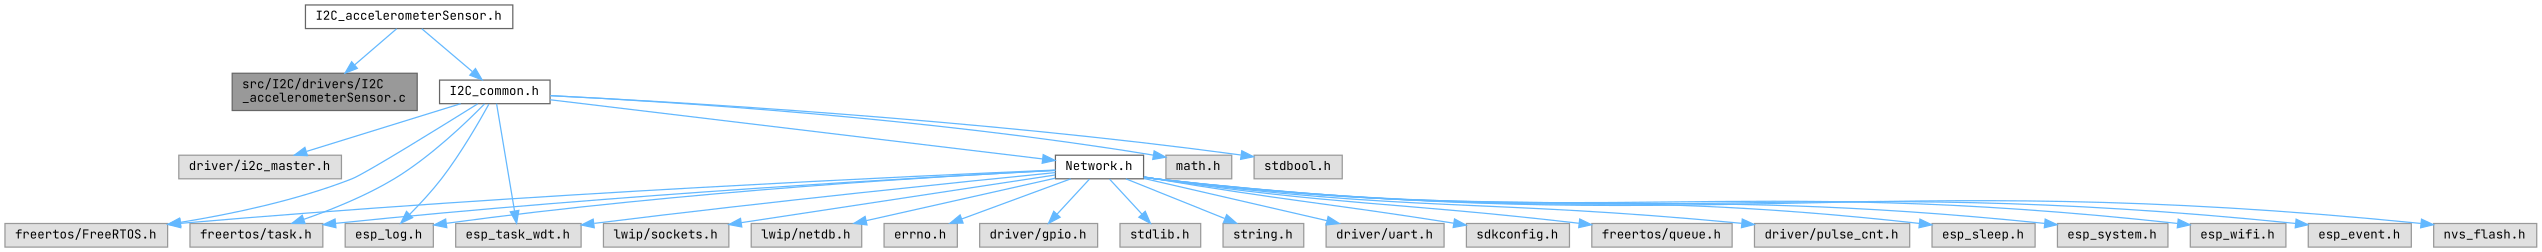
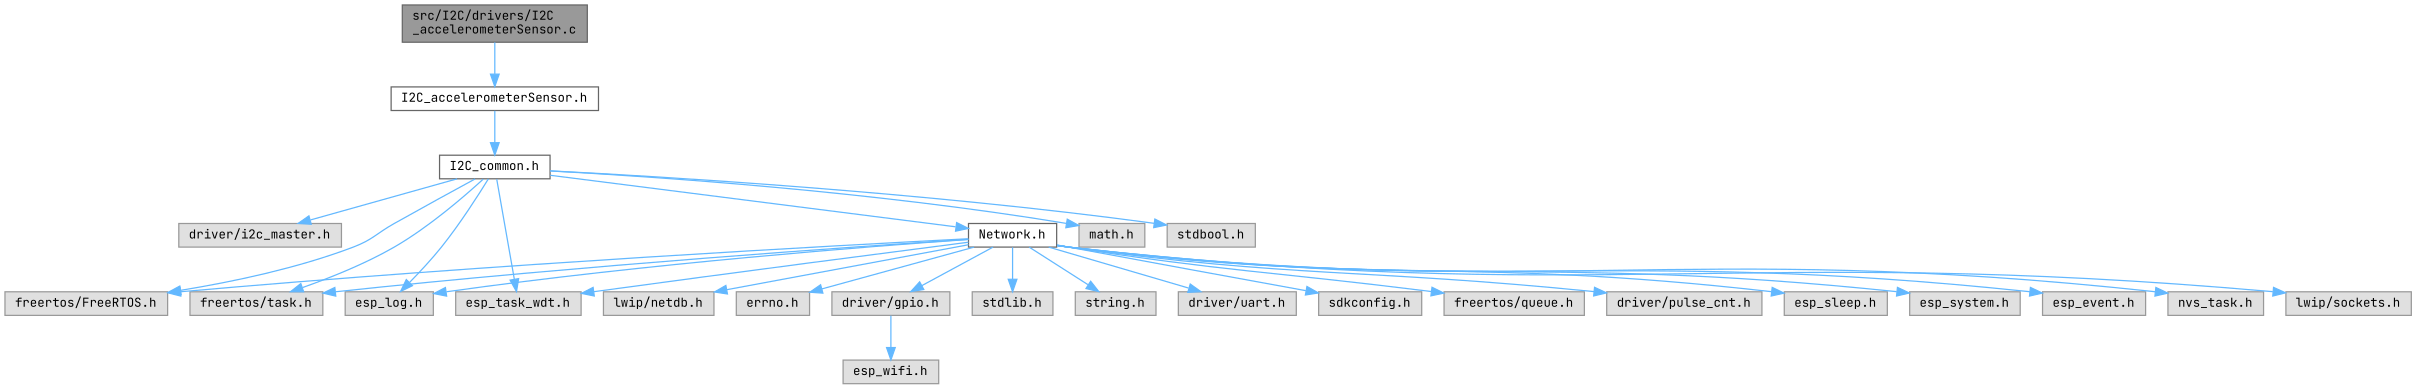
(376, 47) -> (495, 58)
(1661, 202) -> (891, 332)
(2485, 235) -> (2216, 304)
